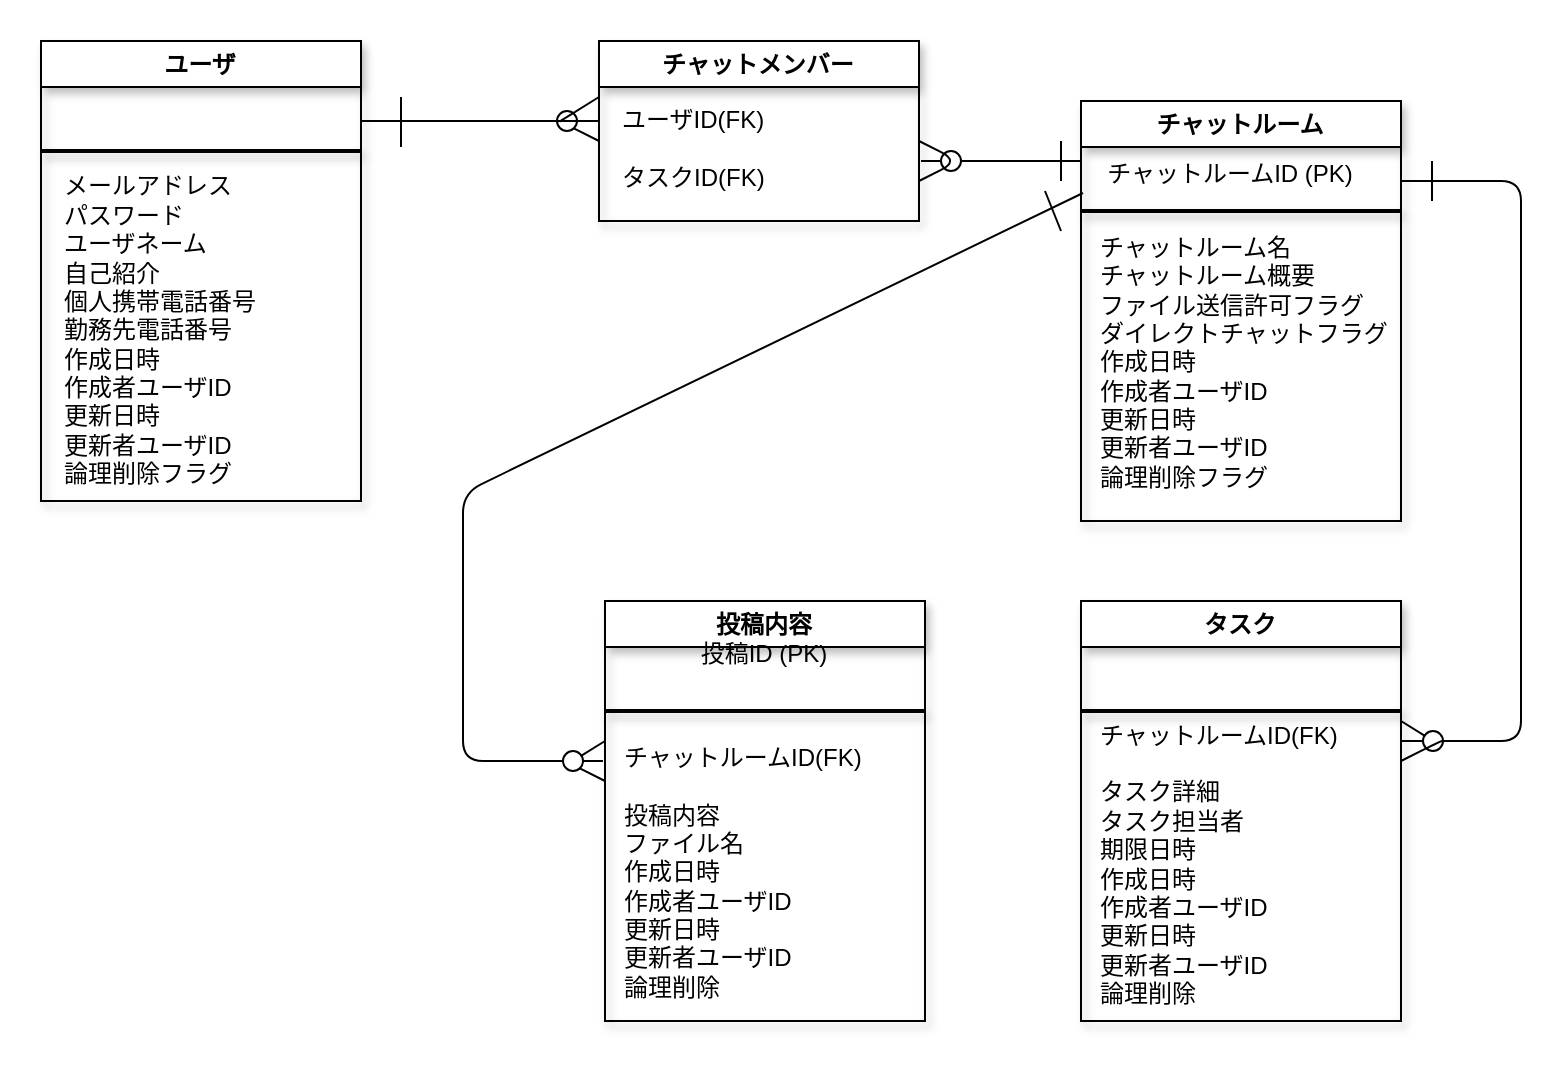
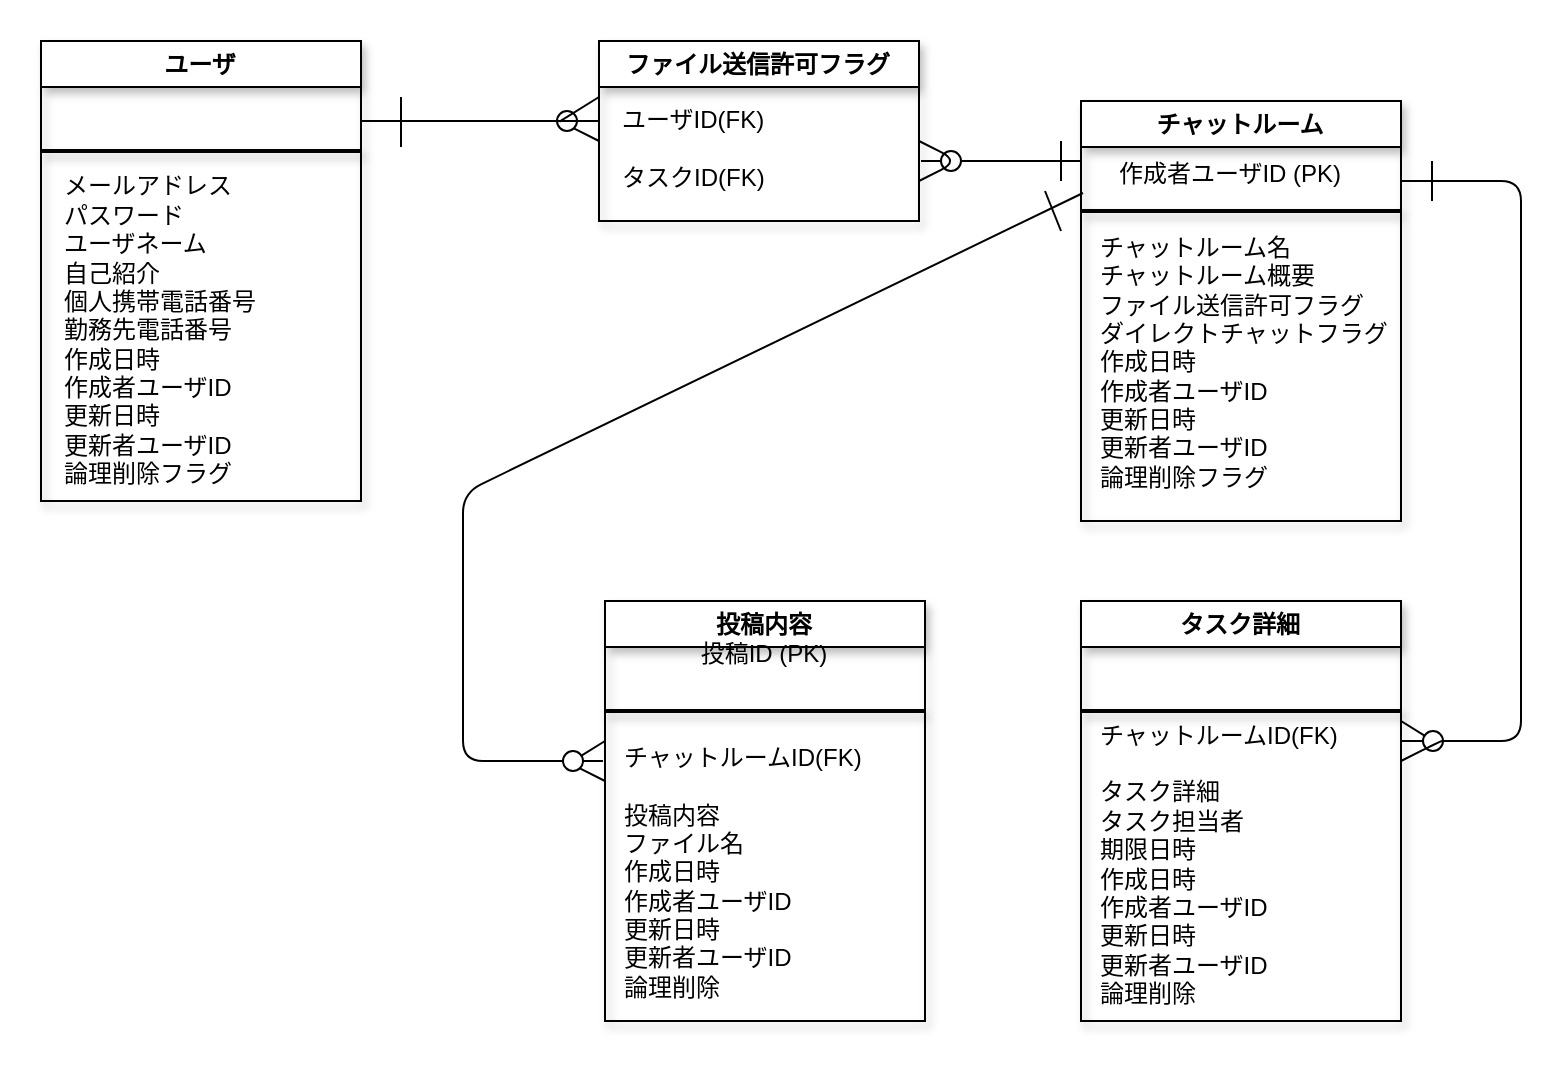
(758, 65) -> (758, 65)
(1231, 175) -> (1231, 175)
(1240, 625) -> (1240, 625)
